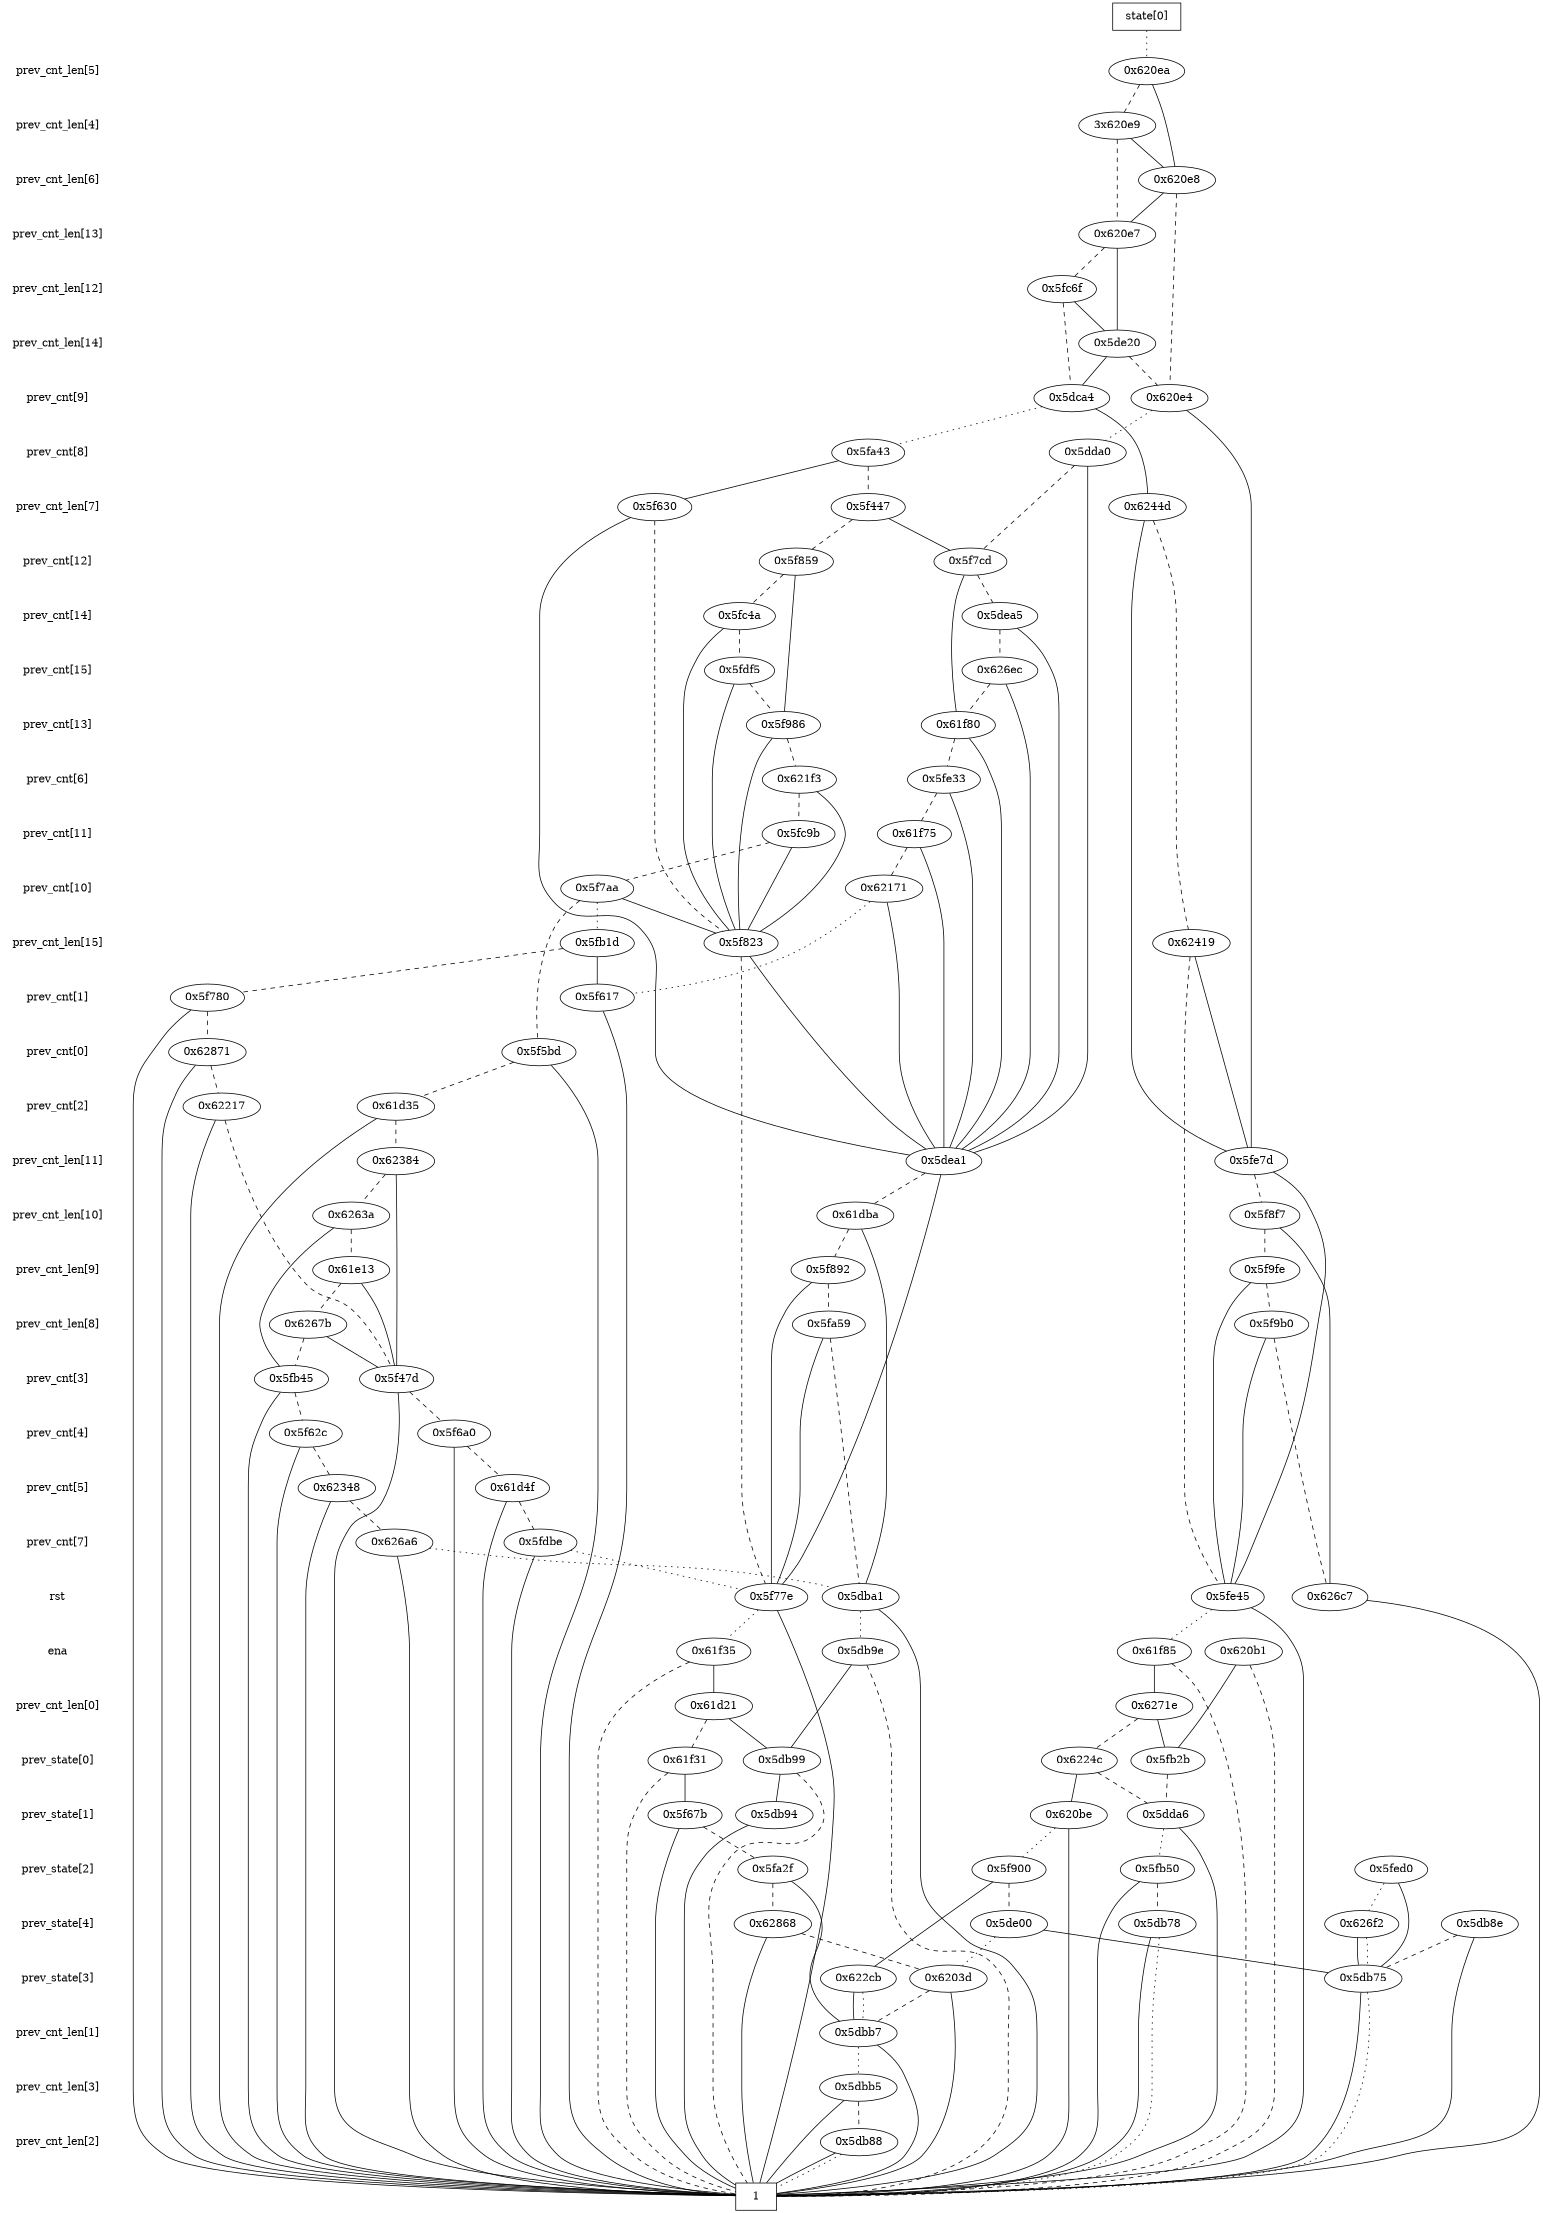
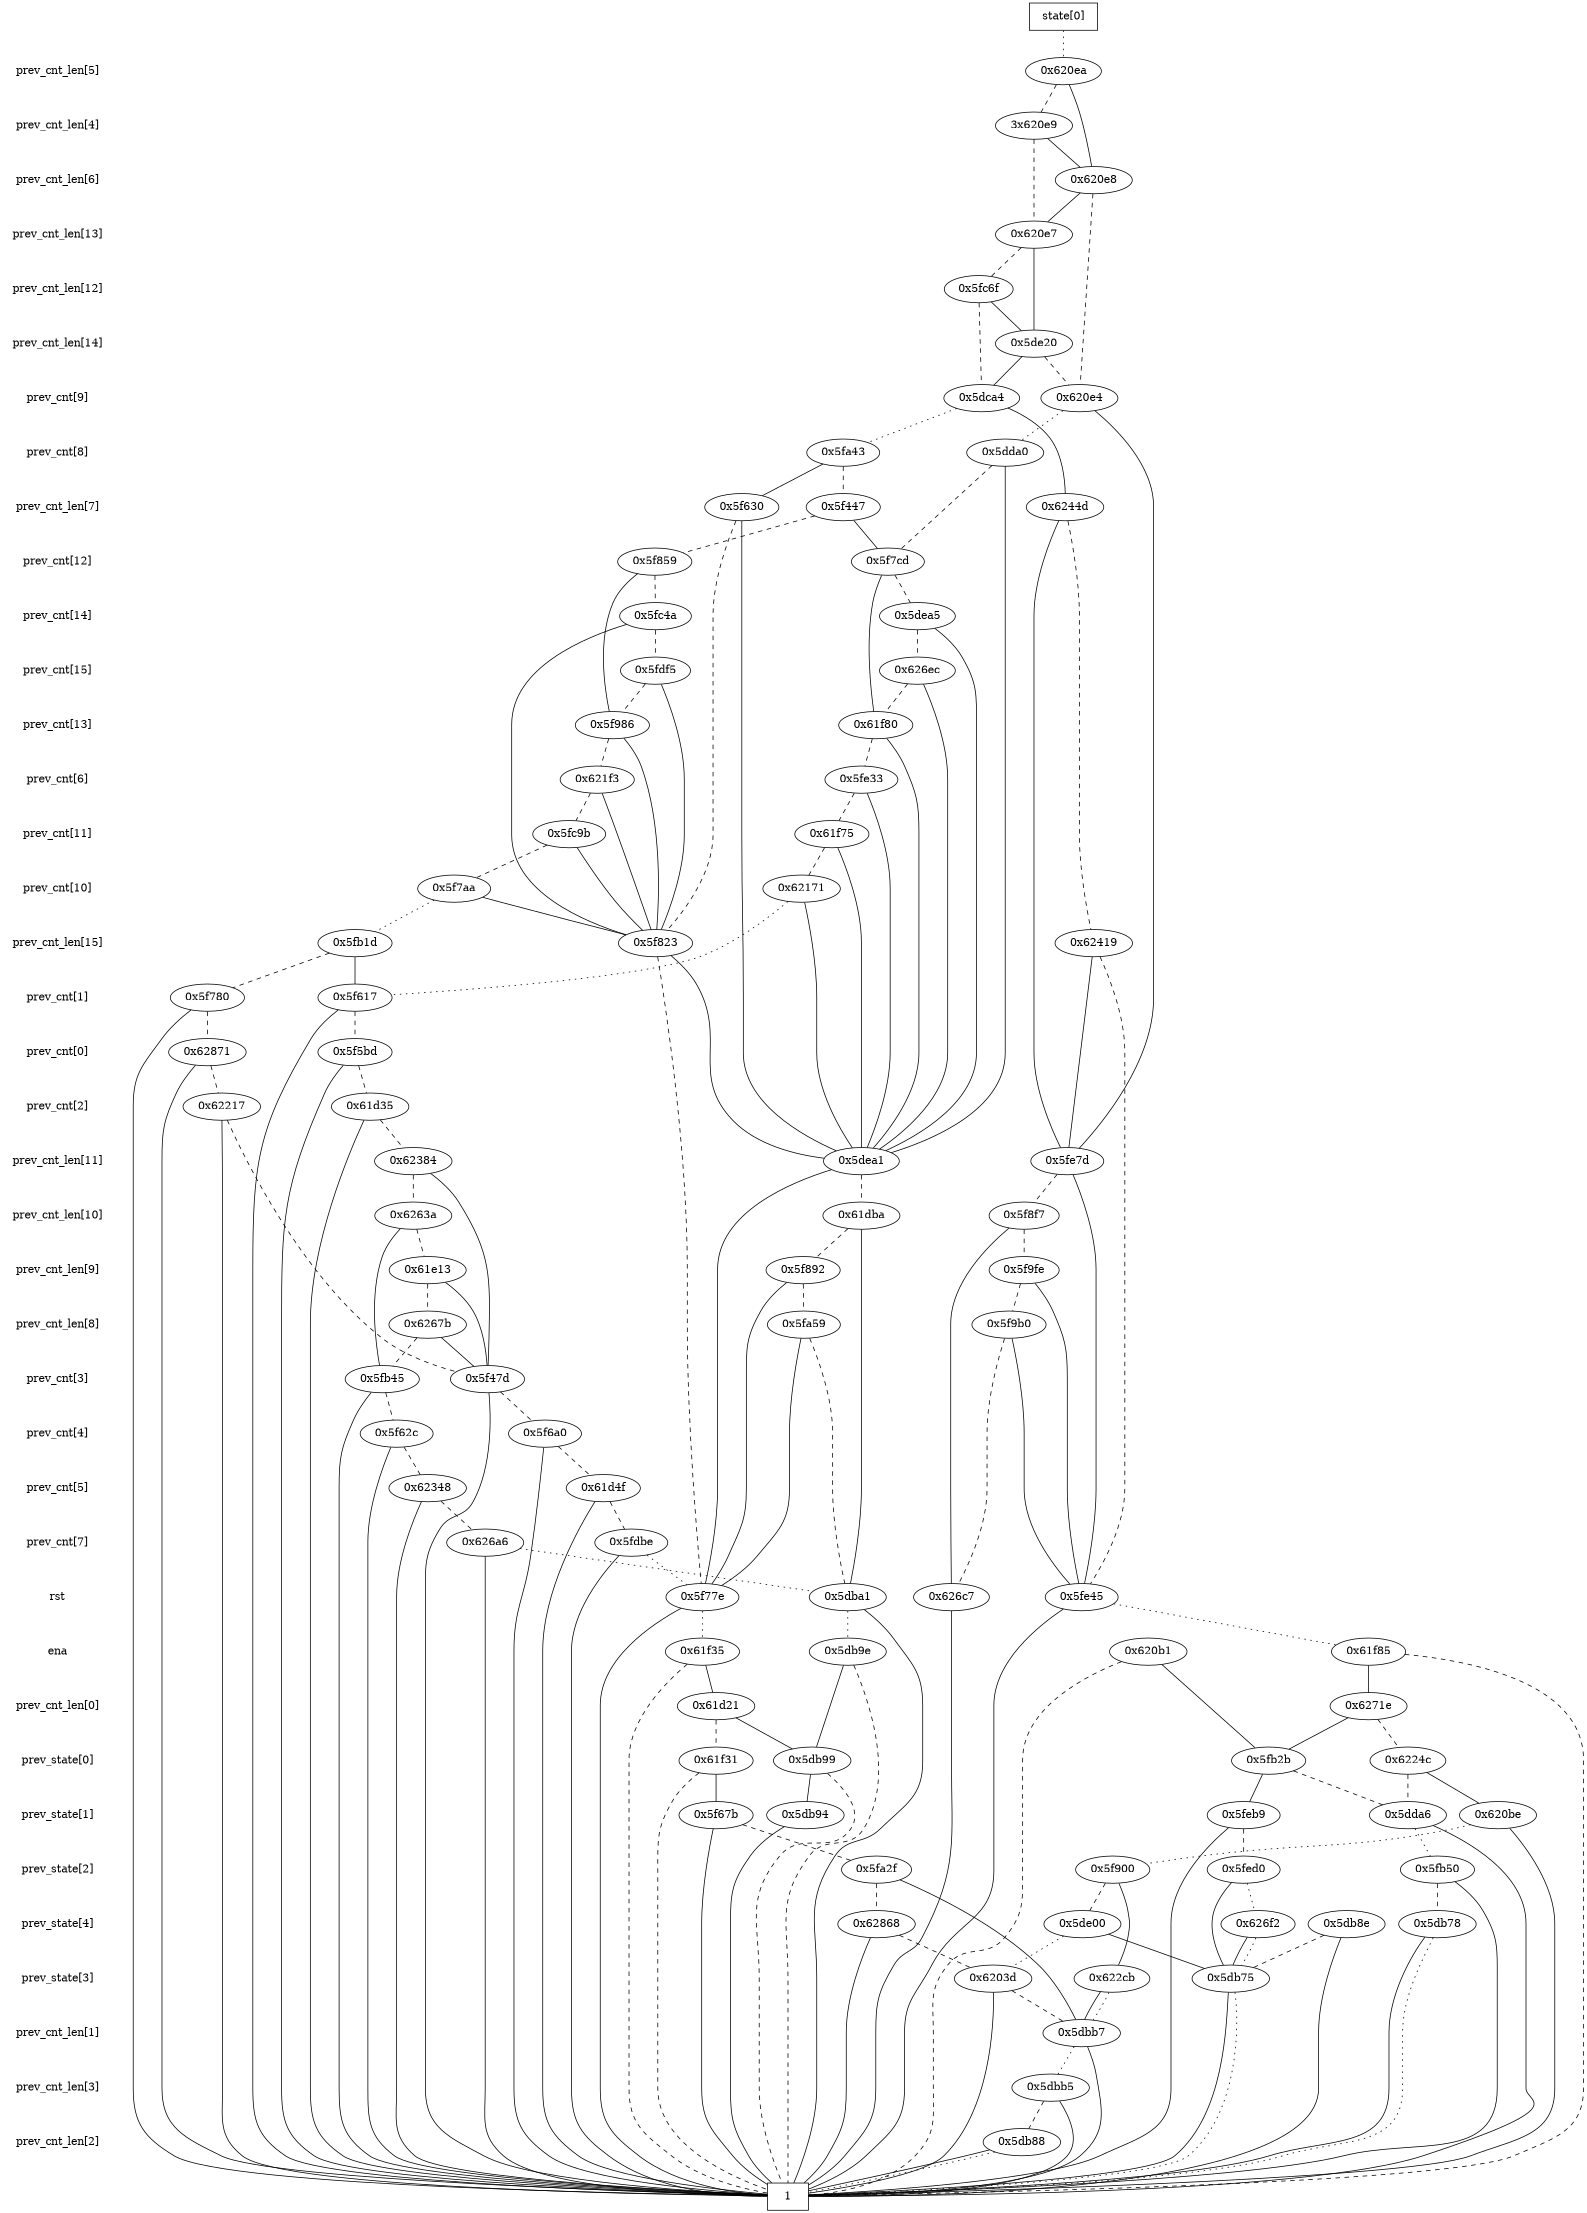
(542, 963) -> (355, 1025)
none -> (1244, 1815)
